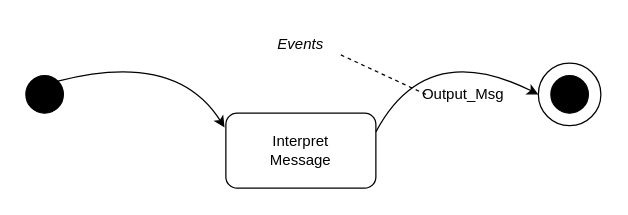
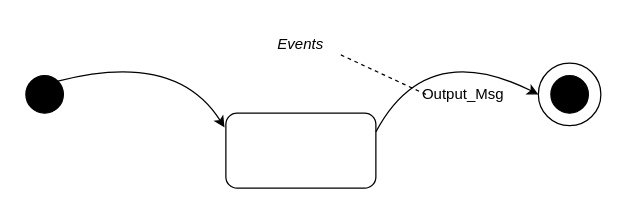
(301, 151) -> none
